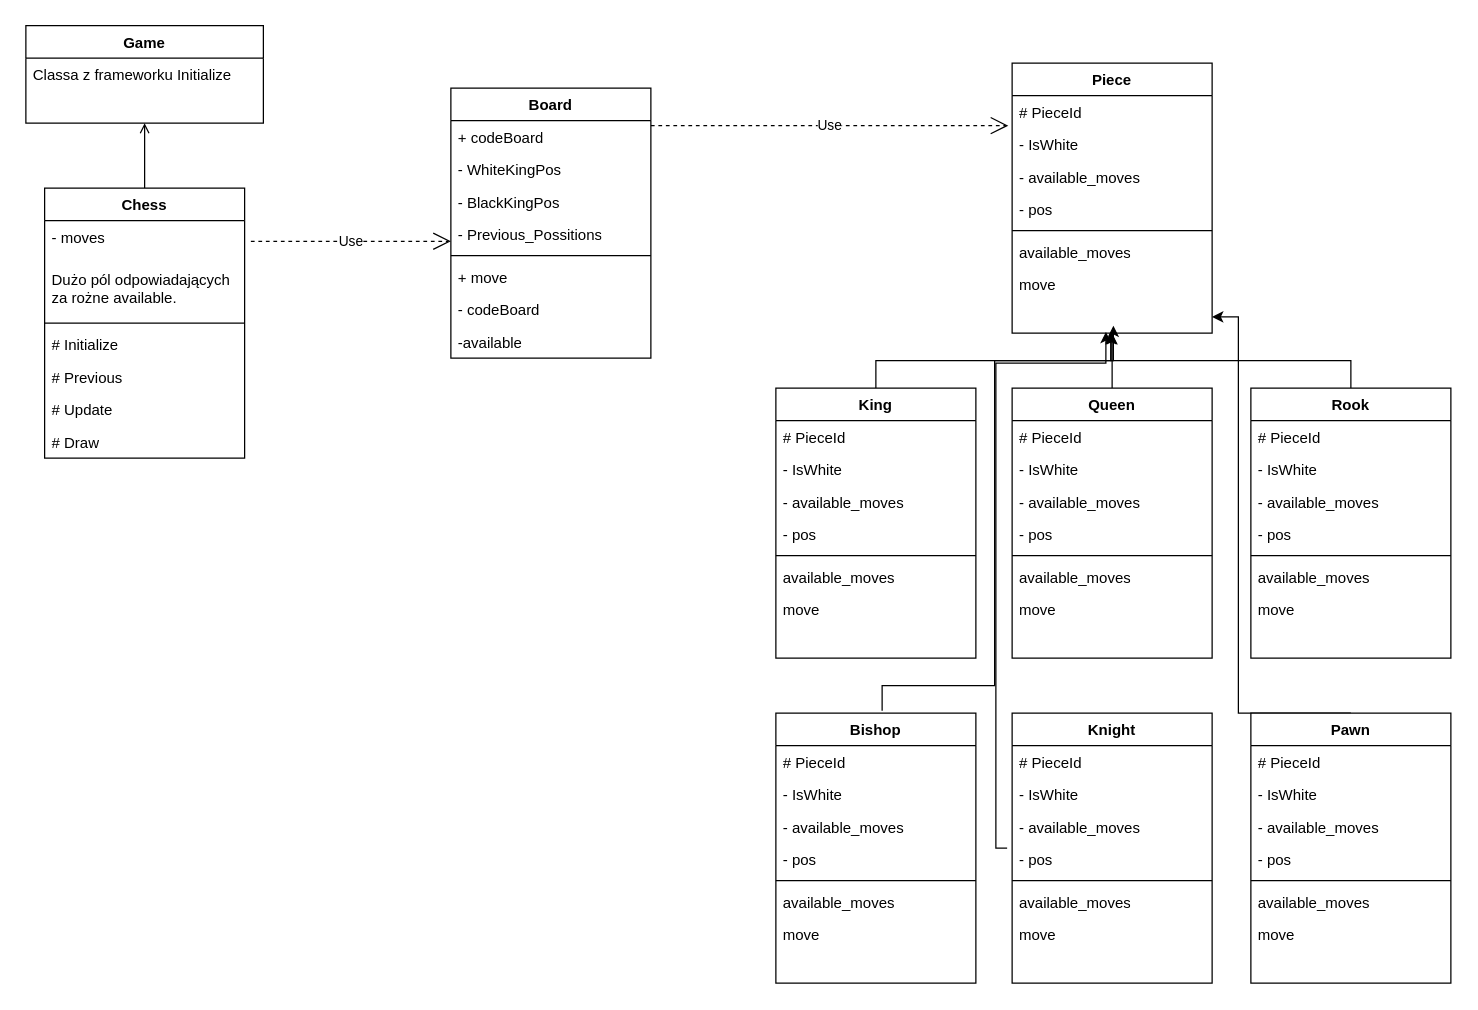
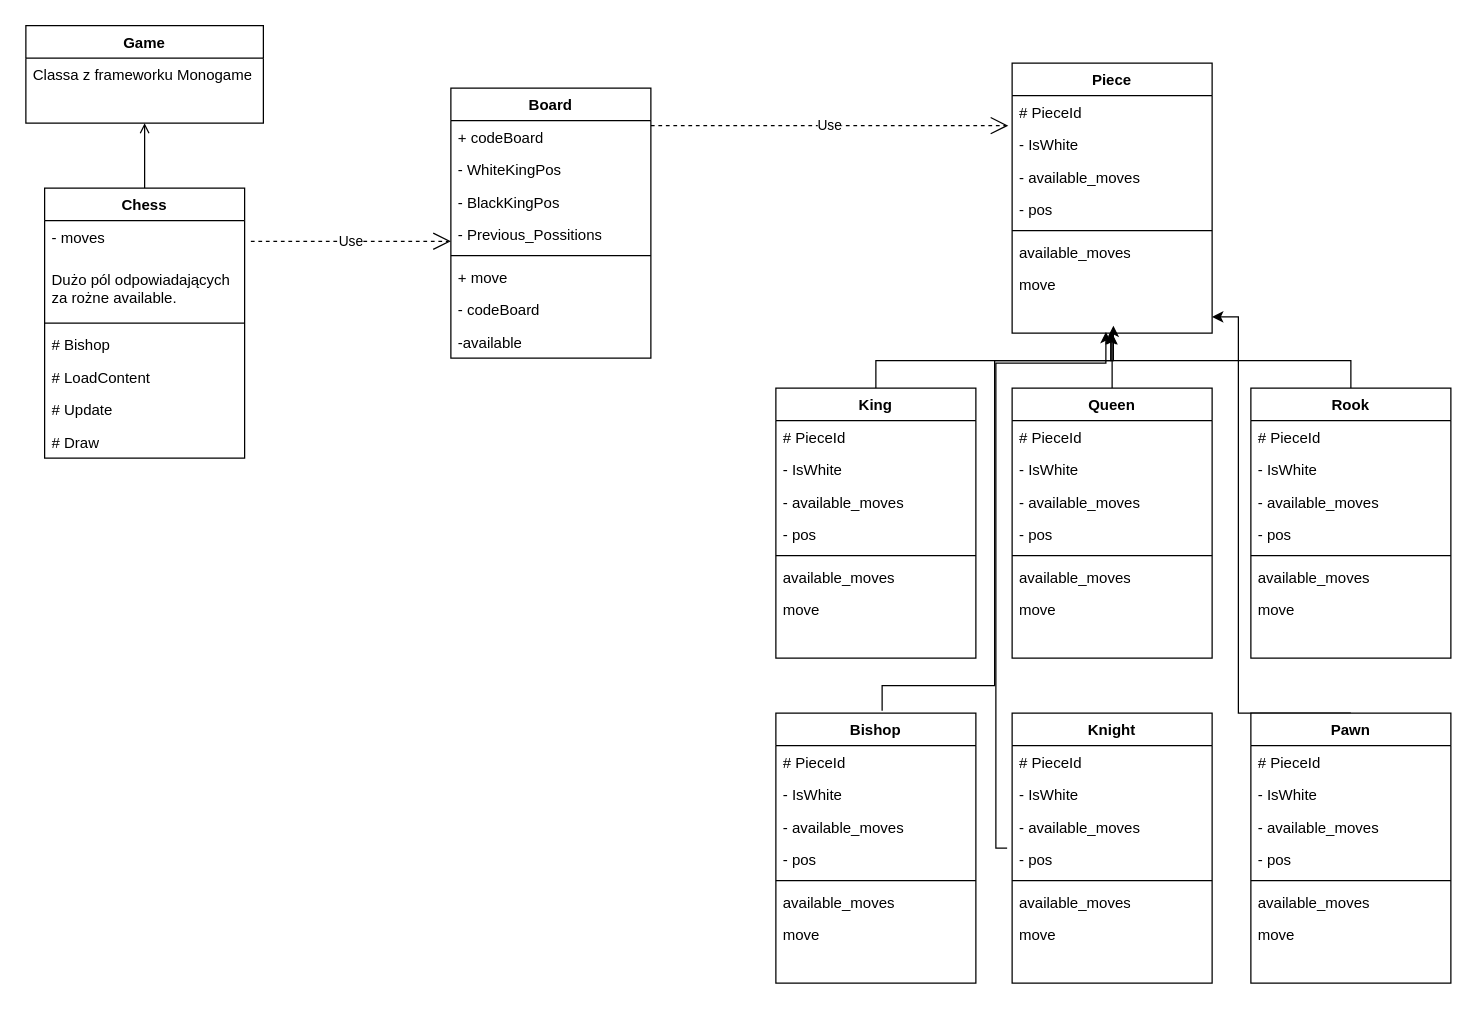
(144, 76) -> (143, 76)
(93, 346) -> (82, 346)
(90, 378) -> (105, 378)
